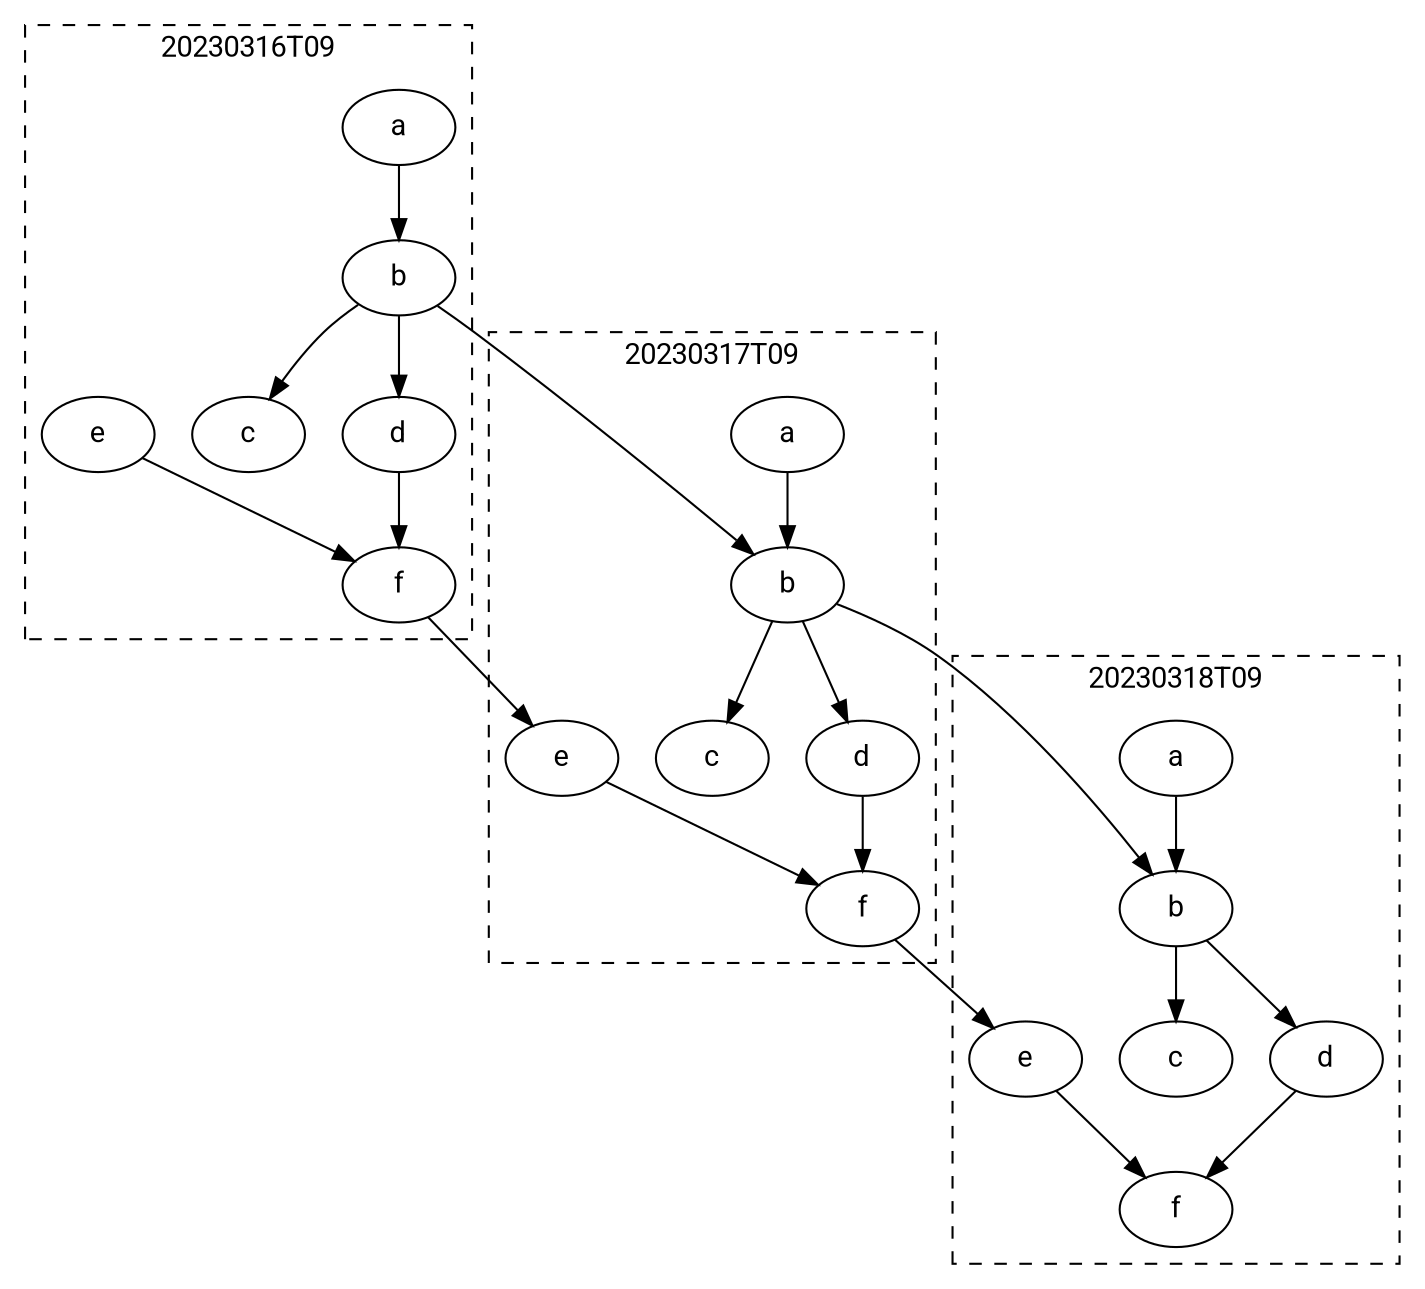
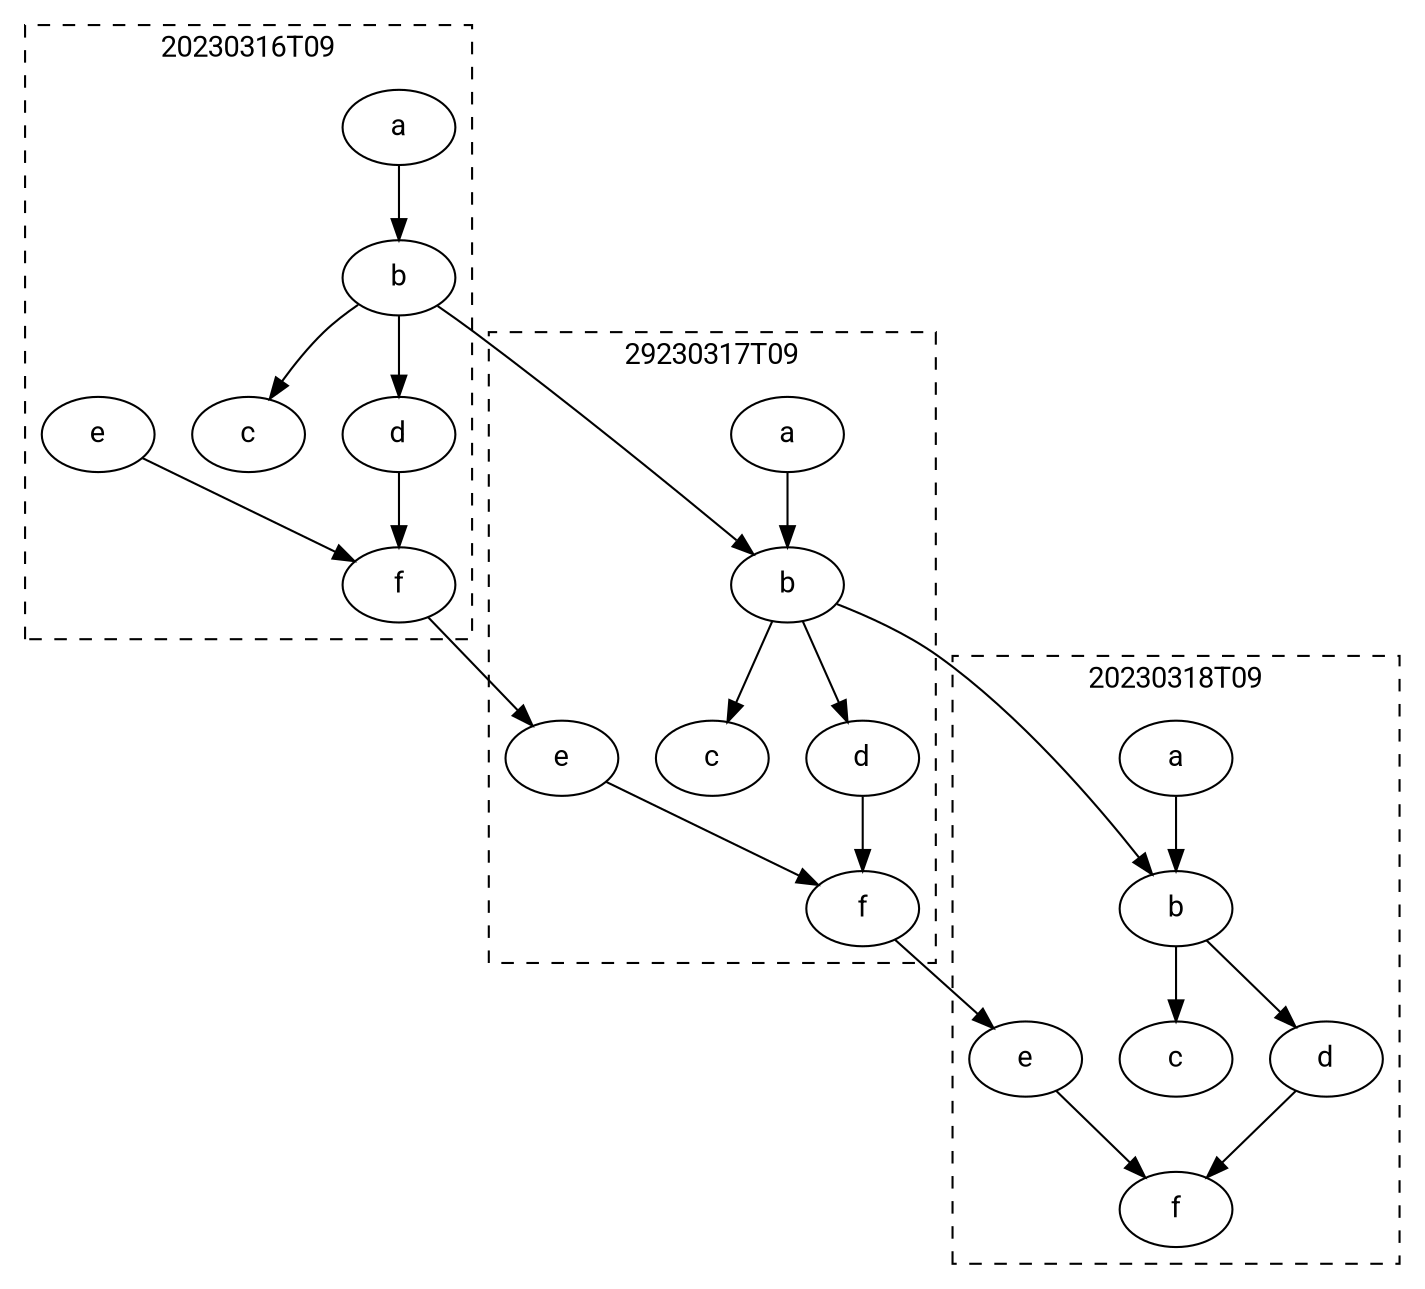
(712, 356) -> (712, 356)
